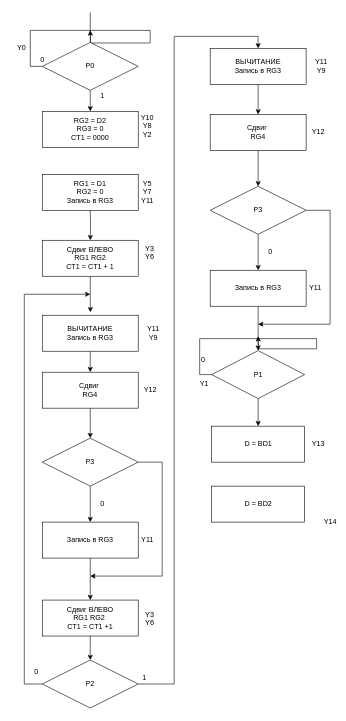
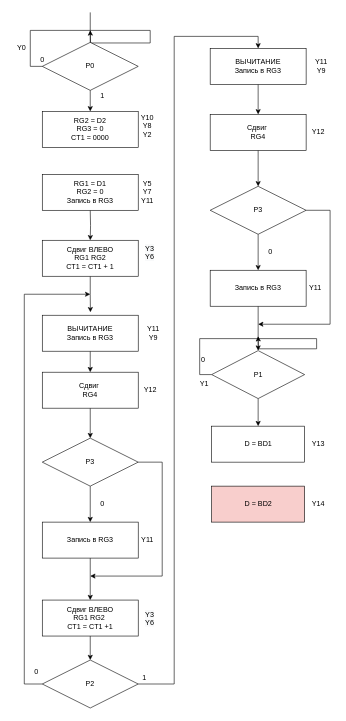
(258, 504) -> (258, 504)
(330, 522) -> (318, 504)
